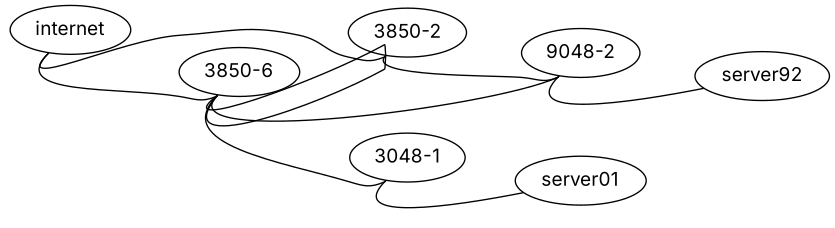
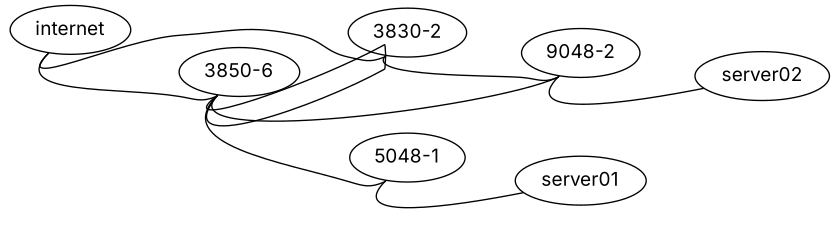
(407, 33) -> (407, 33)
(762, 76) -> (762, 76)
(407, 158) -> (407, 158)
